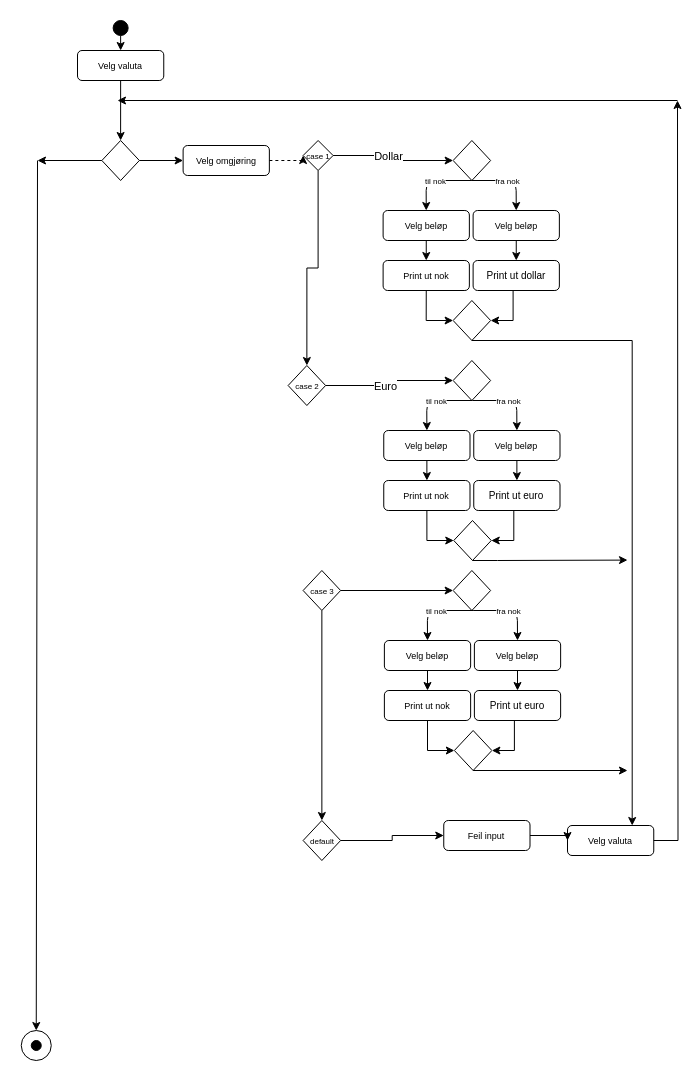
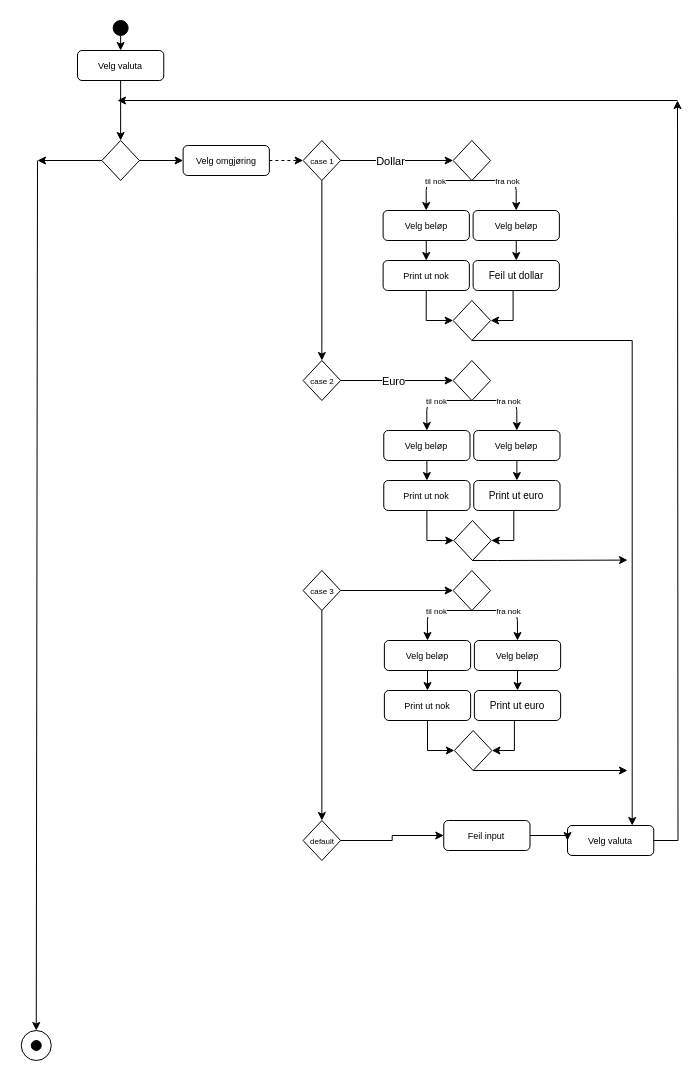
(318, 156) -> (322, 161)
(517, 276) -> (517, 276)
(307, 386) -> (322, 381)
